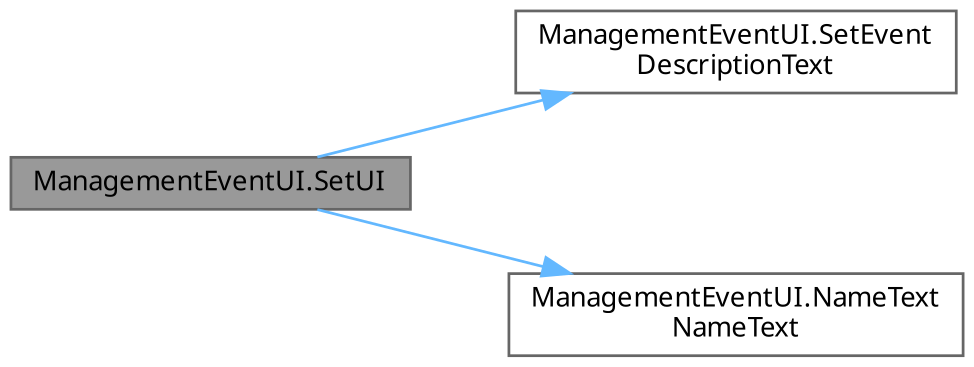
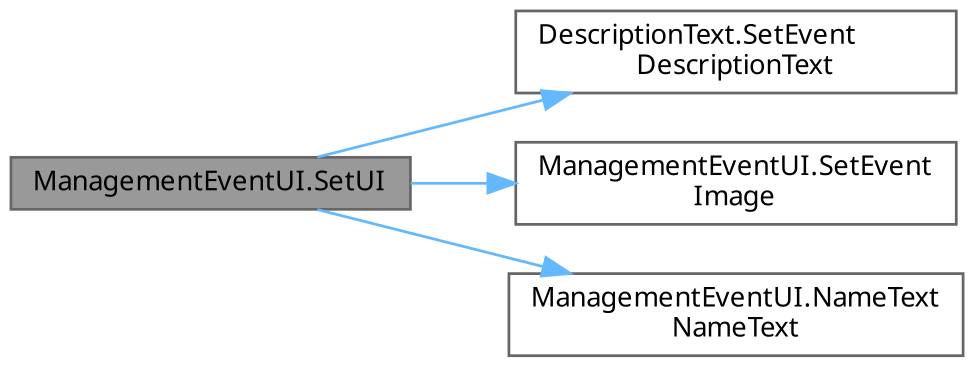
(736, 52) -> (736, 52)
none -> (736, 183)
